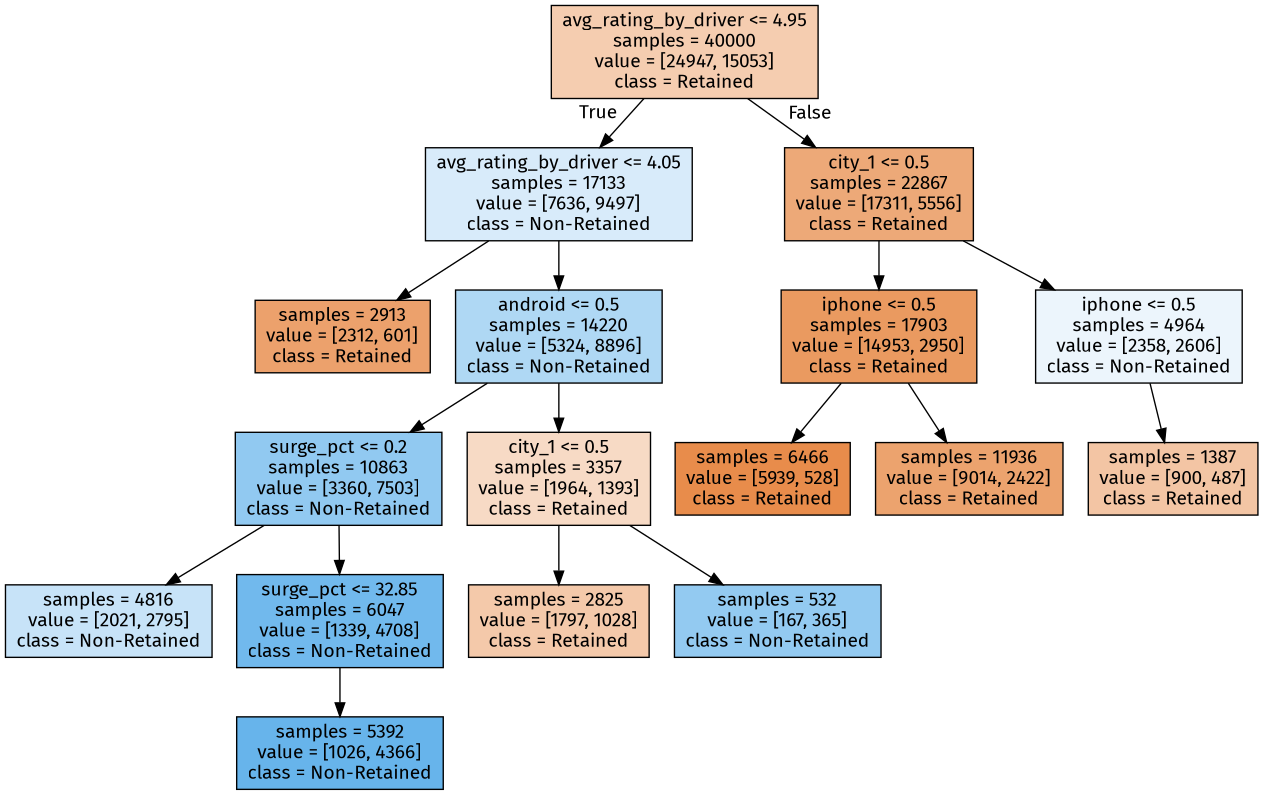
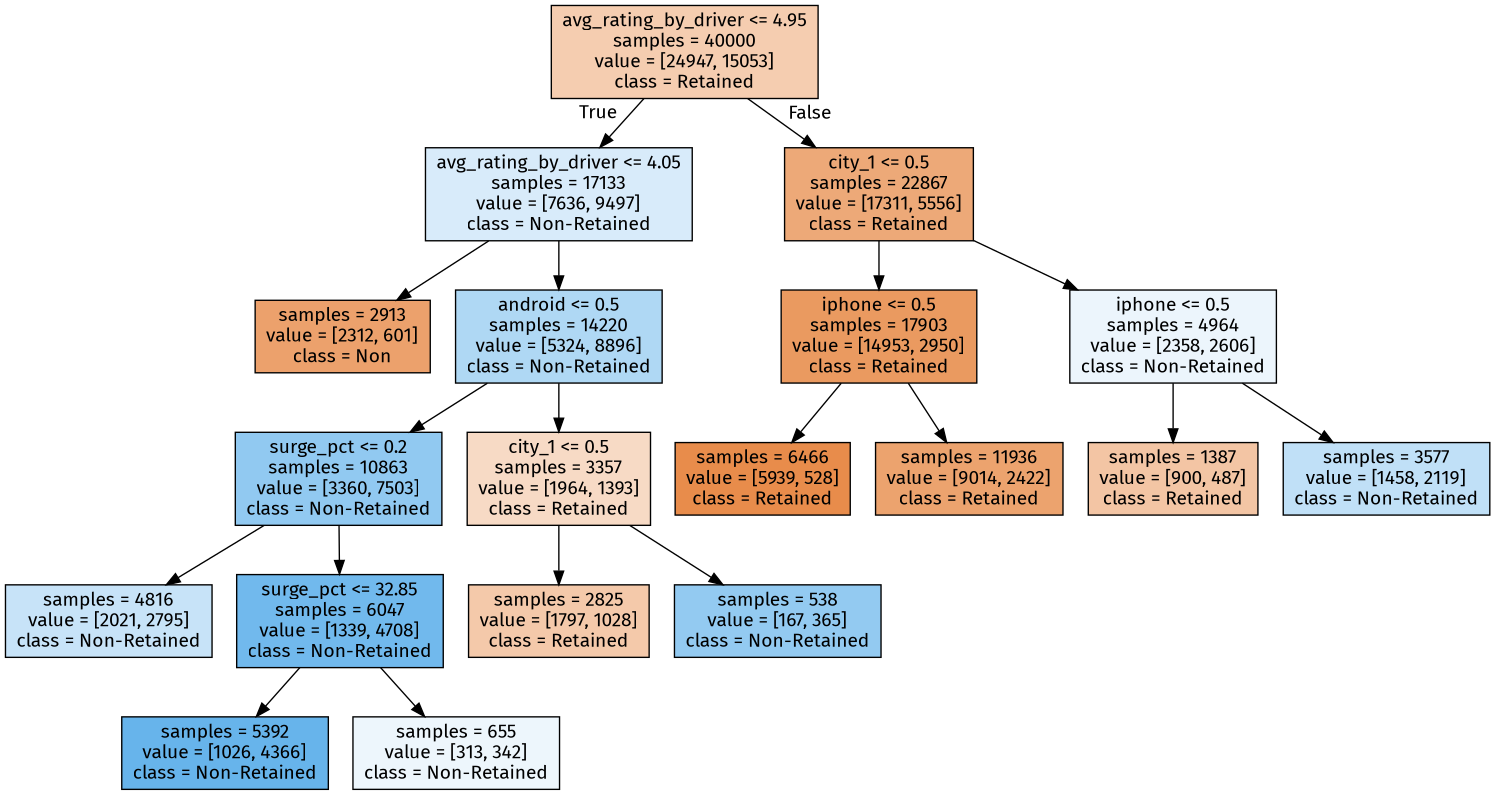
(343, 337) -> (343, 337)
none -> (1387, 479)
(778, 621) -> (778, 621)
none -> (456, 753)
